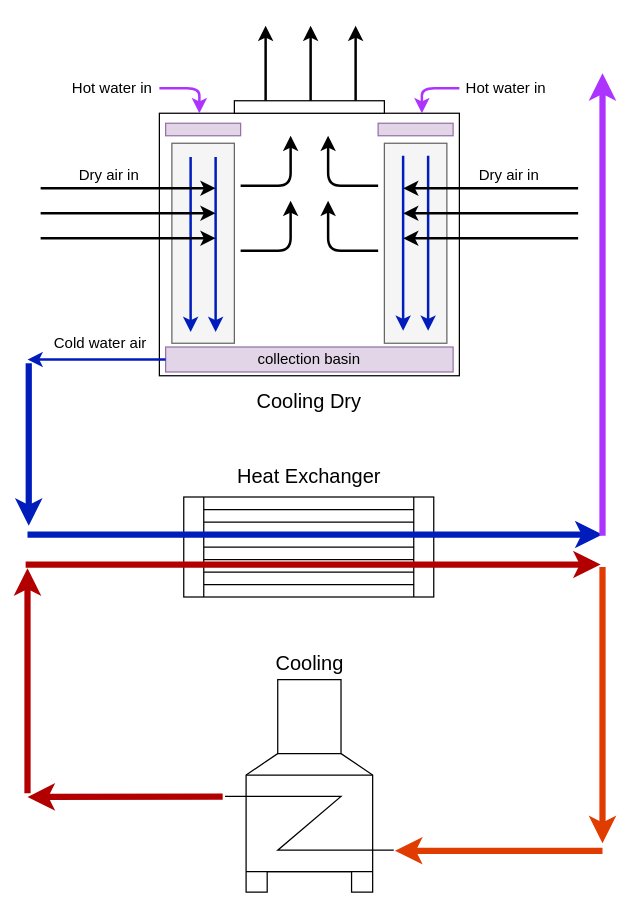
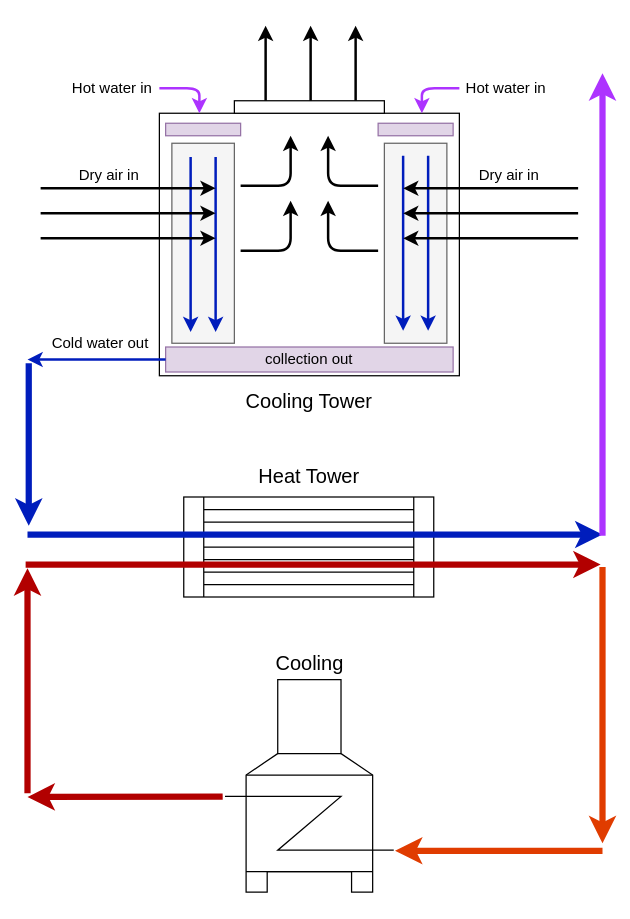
(101, 343) -> (101, 343)
(309, 359) -> (309, 359)
(309, 401) -> (309, 401)
(309, 476) -> (309, 476)
